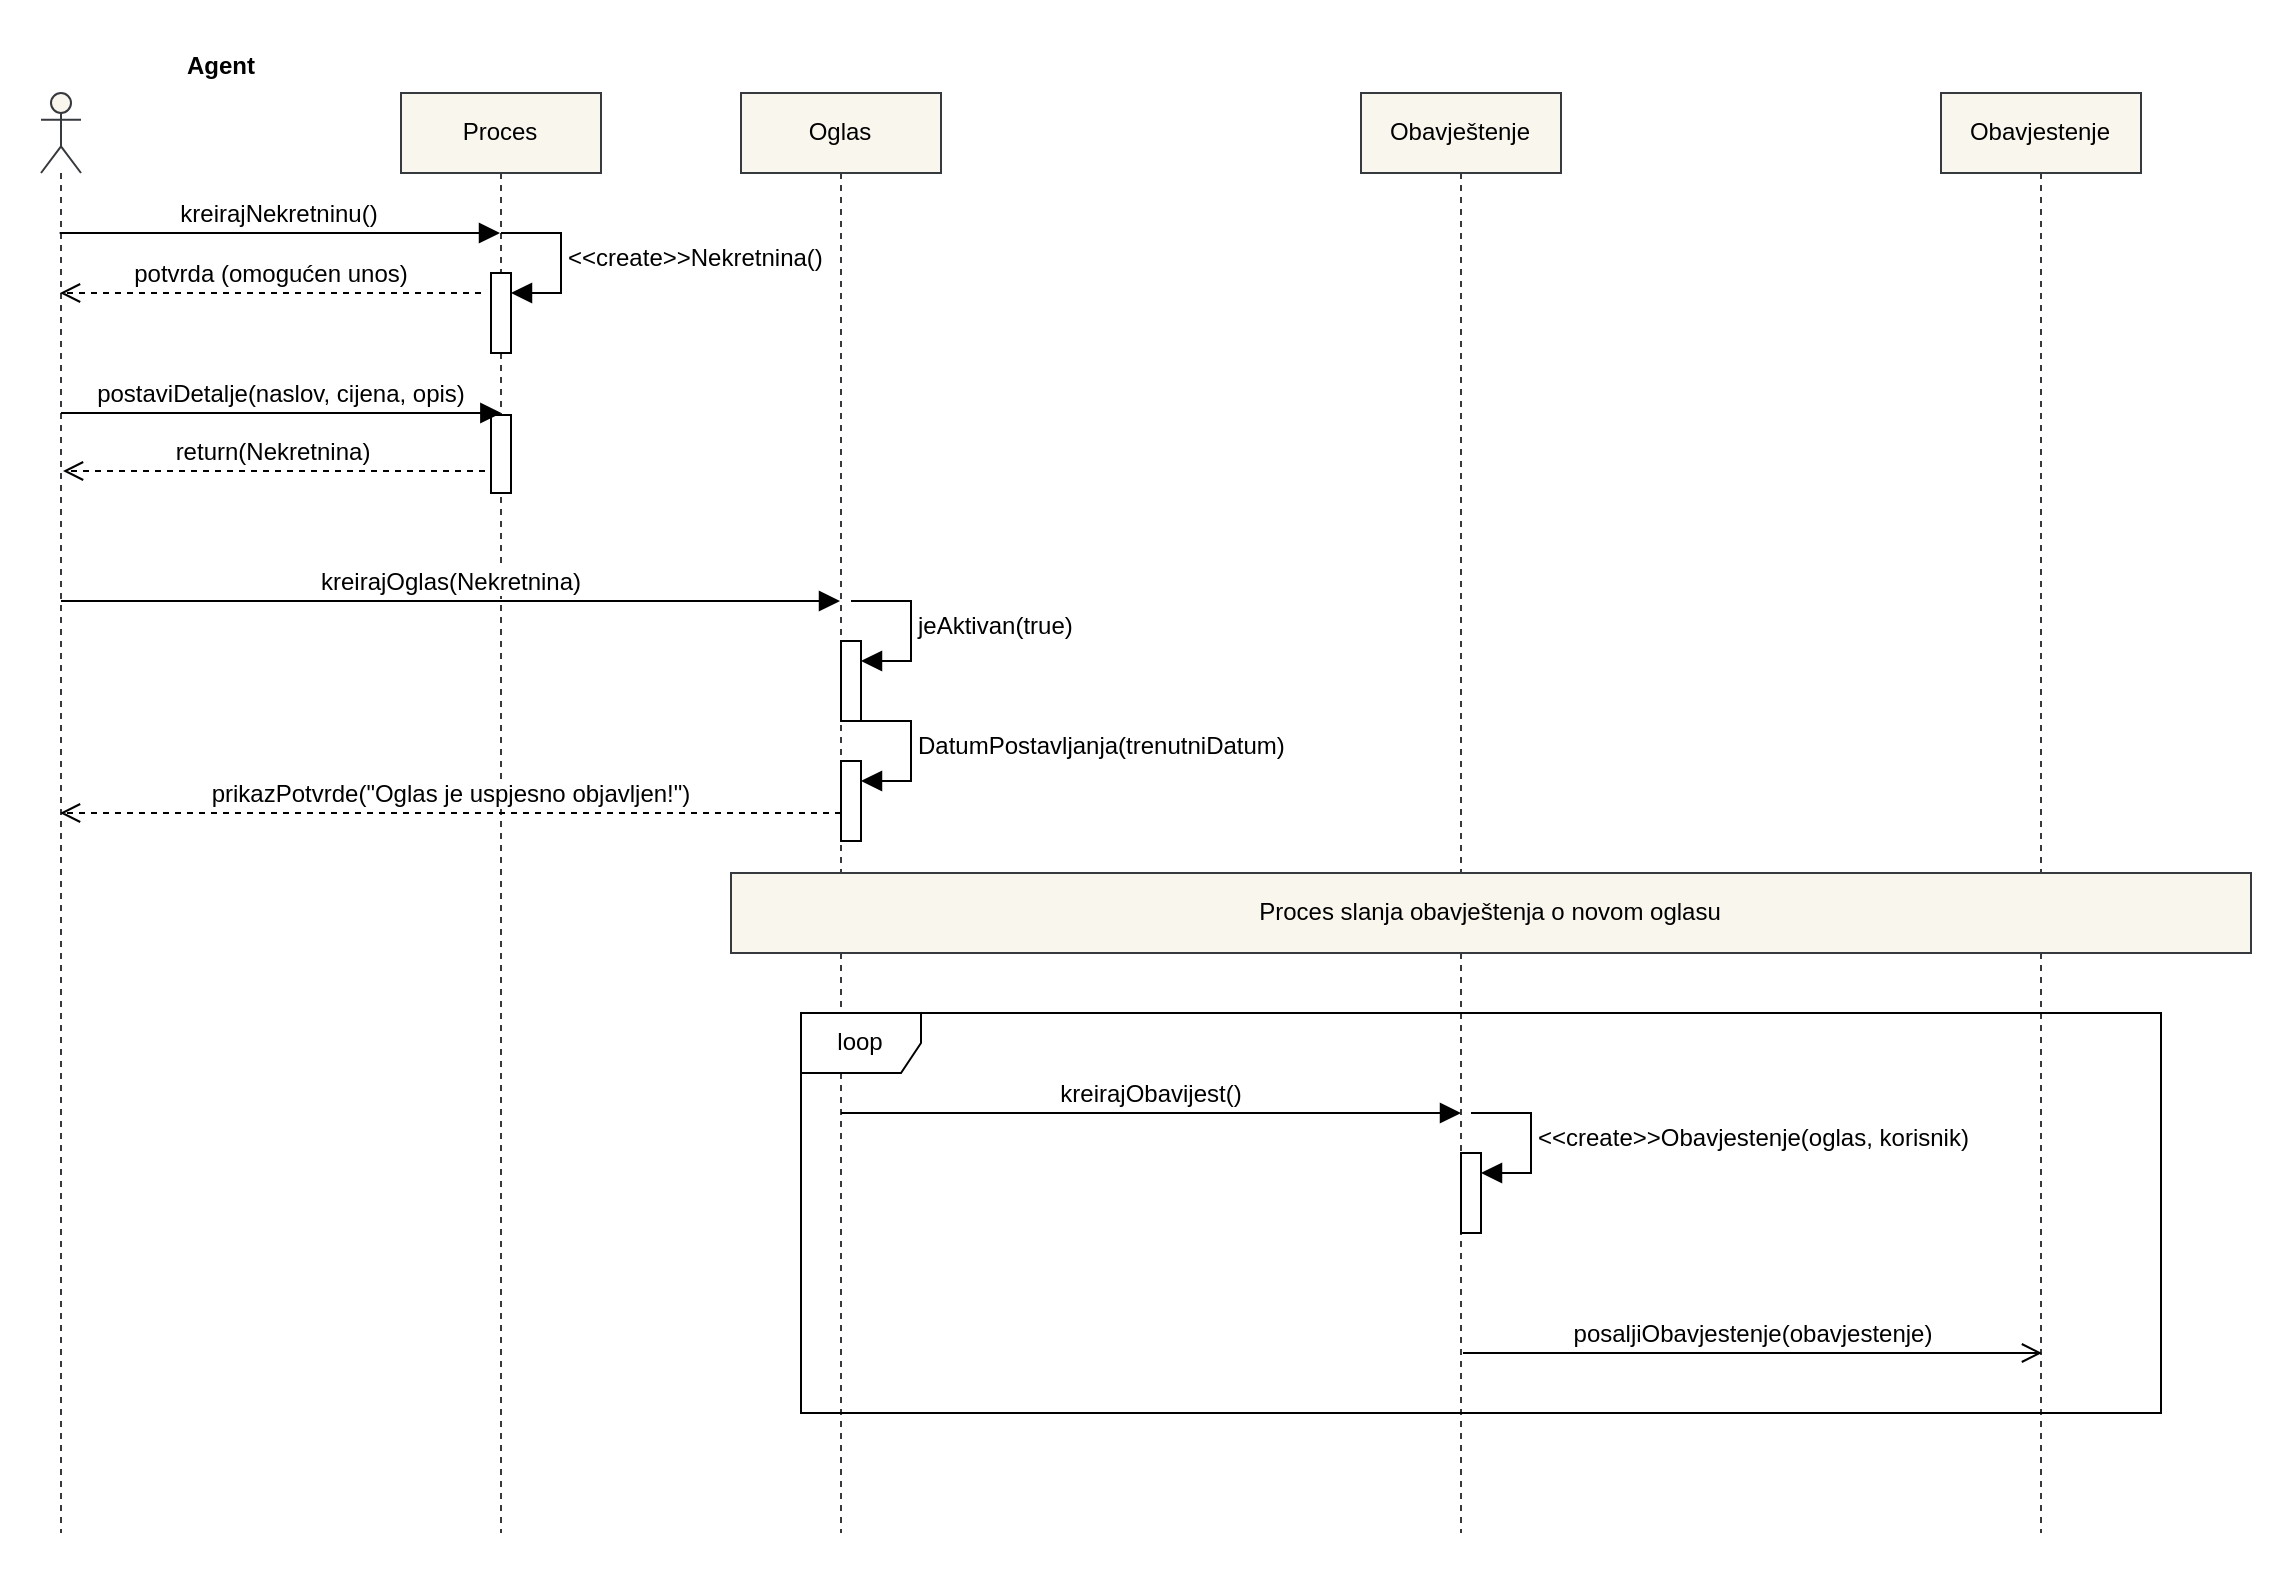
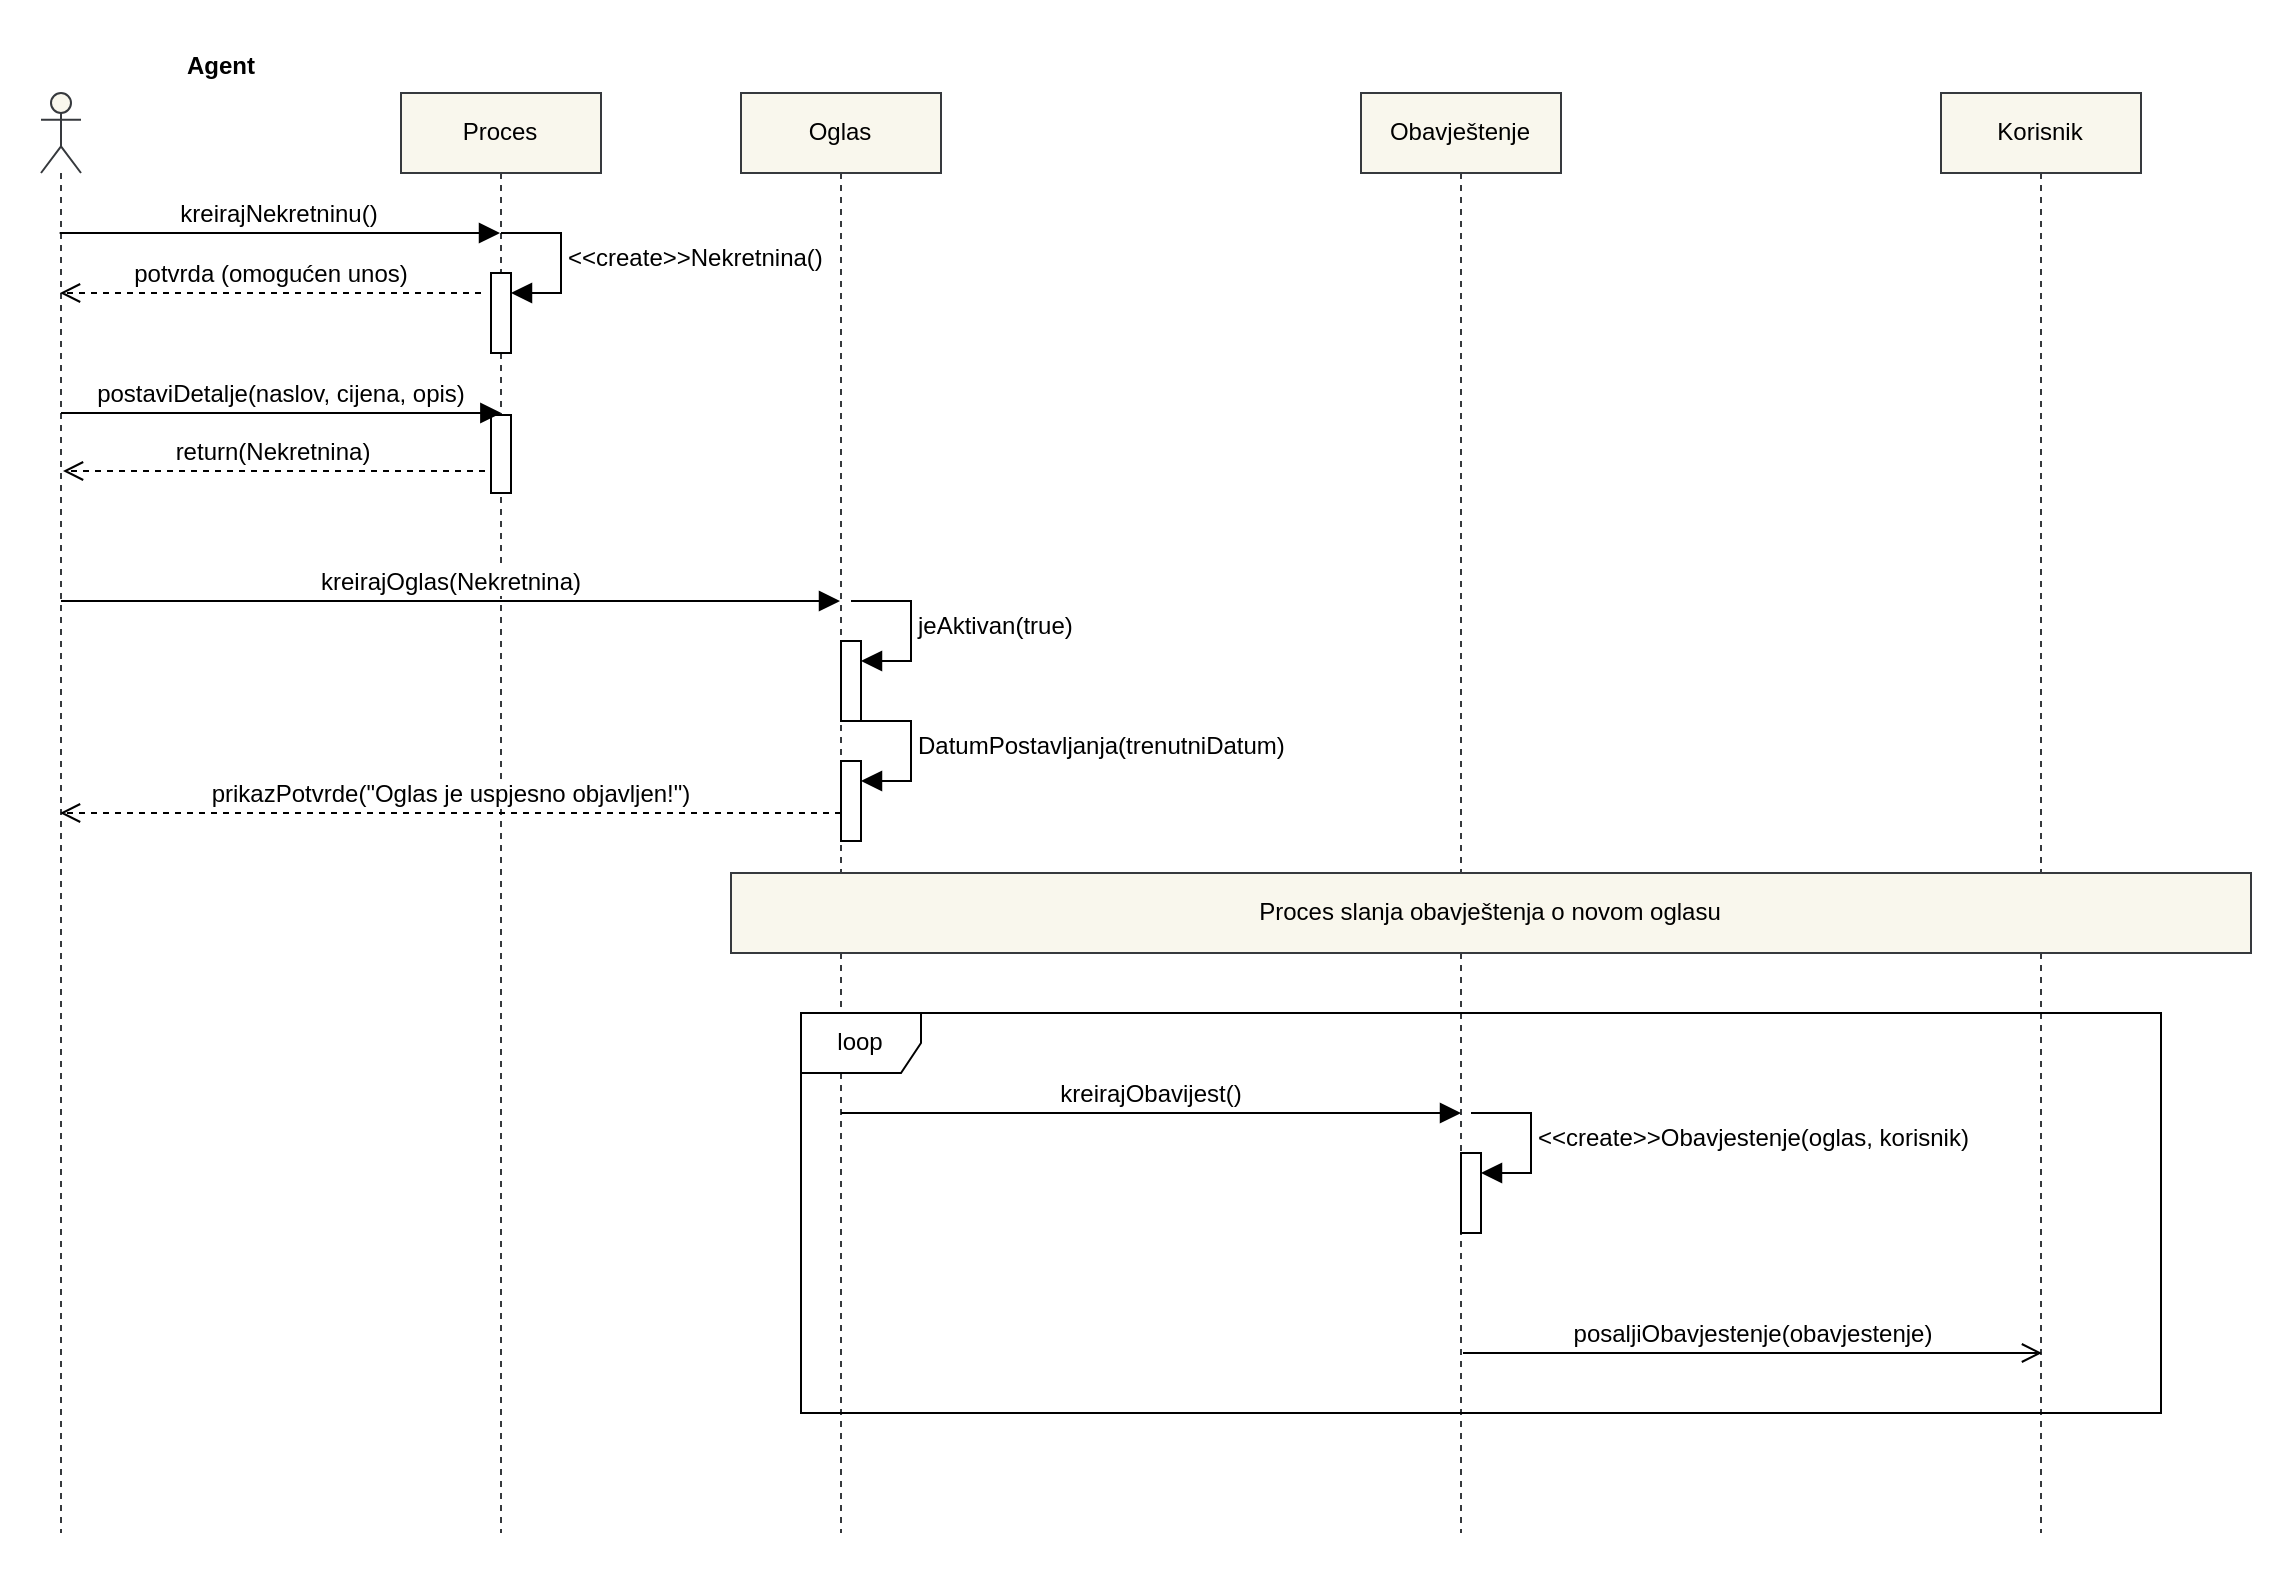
(2041, 133) -> (2041, 133)
